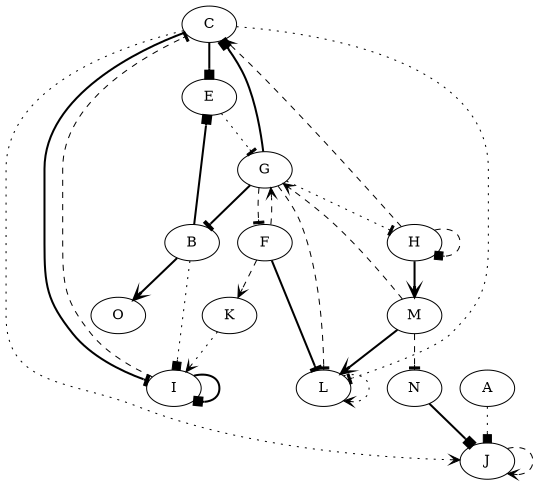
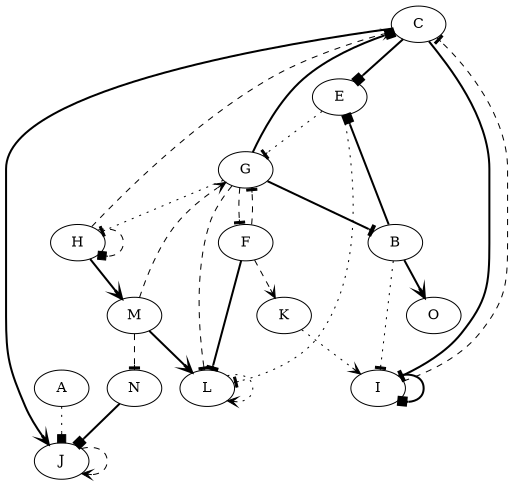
(485, 154) -> (346, 275)
(272, 211) -> (253, 209)
(184, 310) -> (387, 313)
(24, 363) -> (54, 114)
